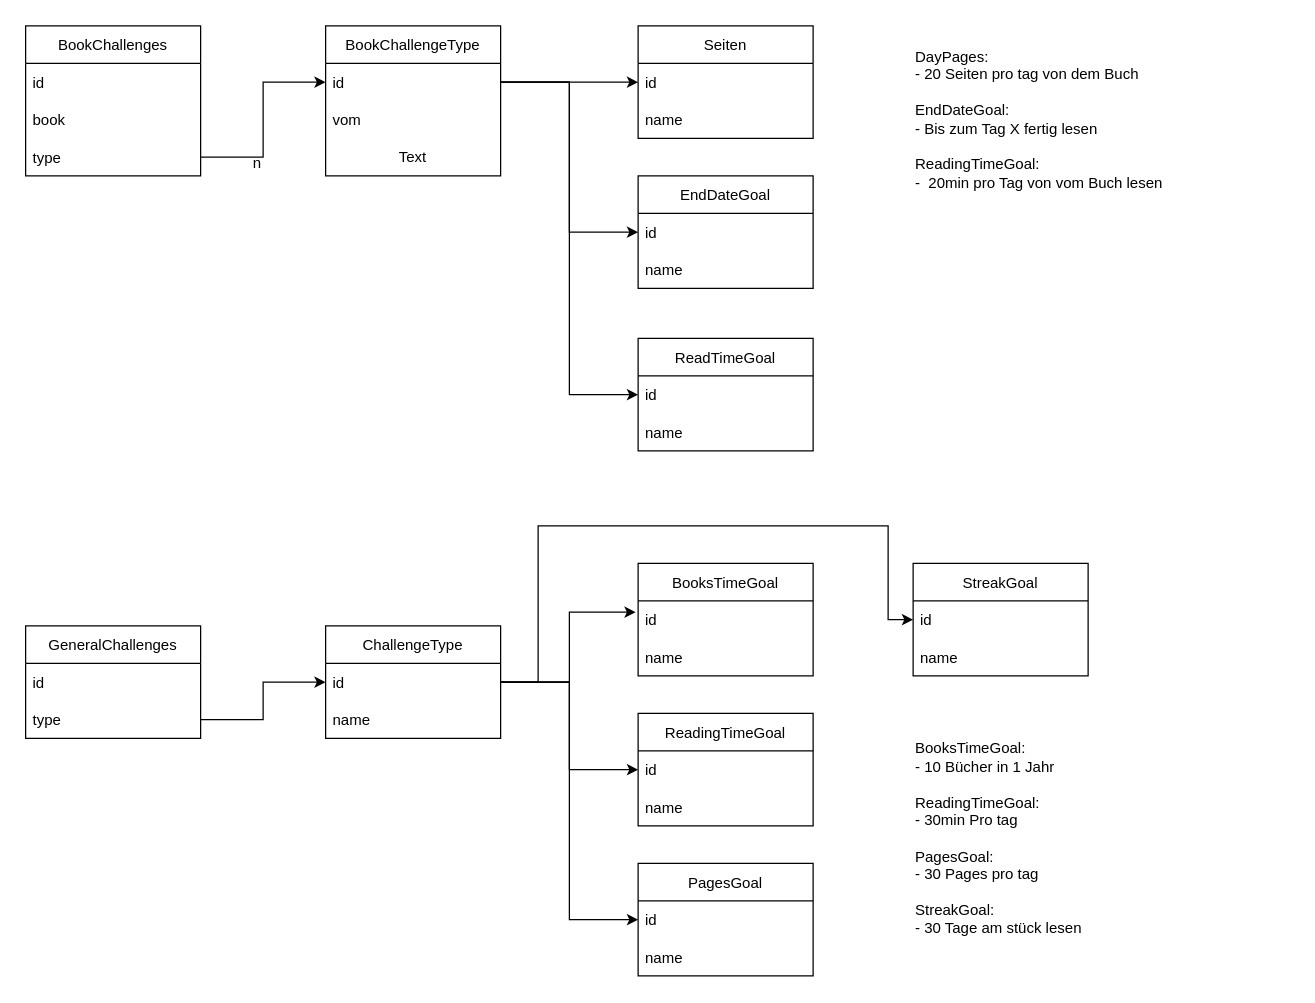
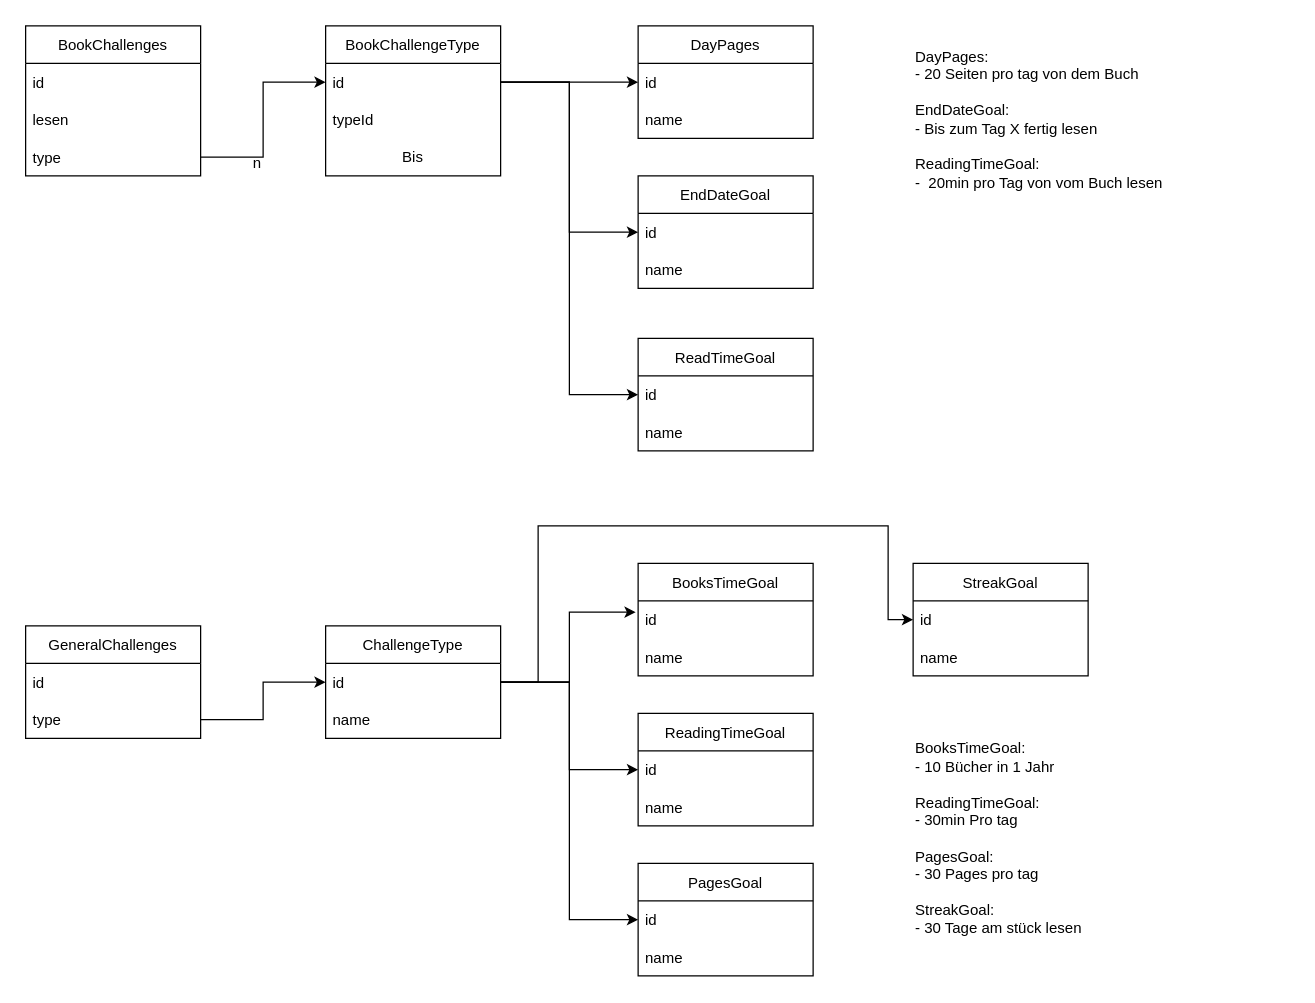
(725, 45) -> (725, 45)
(49, 120) -> (52, 120)
(345, 120) -> (358, 120)
(413, 157) -> (413, 157)
